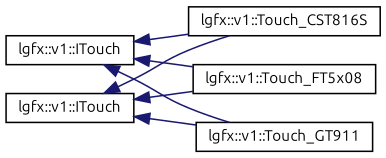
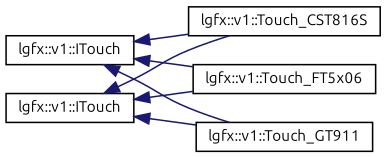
(284, 79) -> (284, 79)
